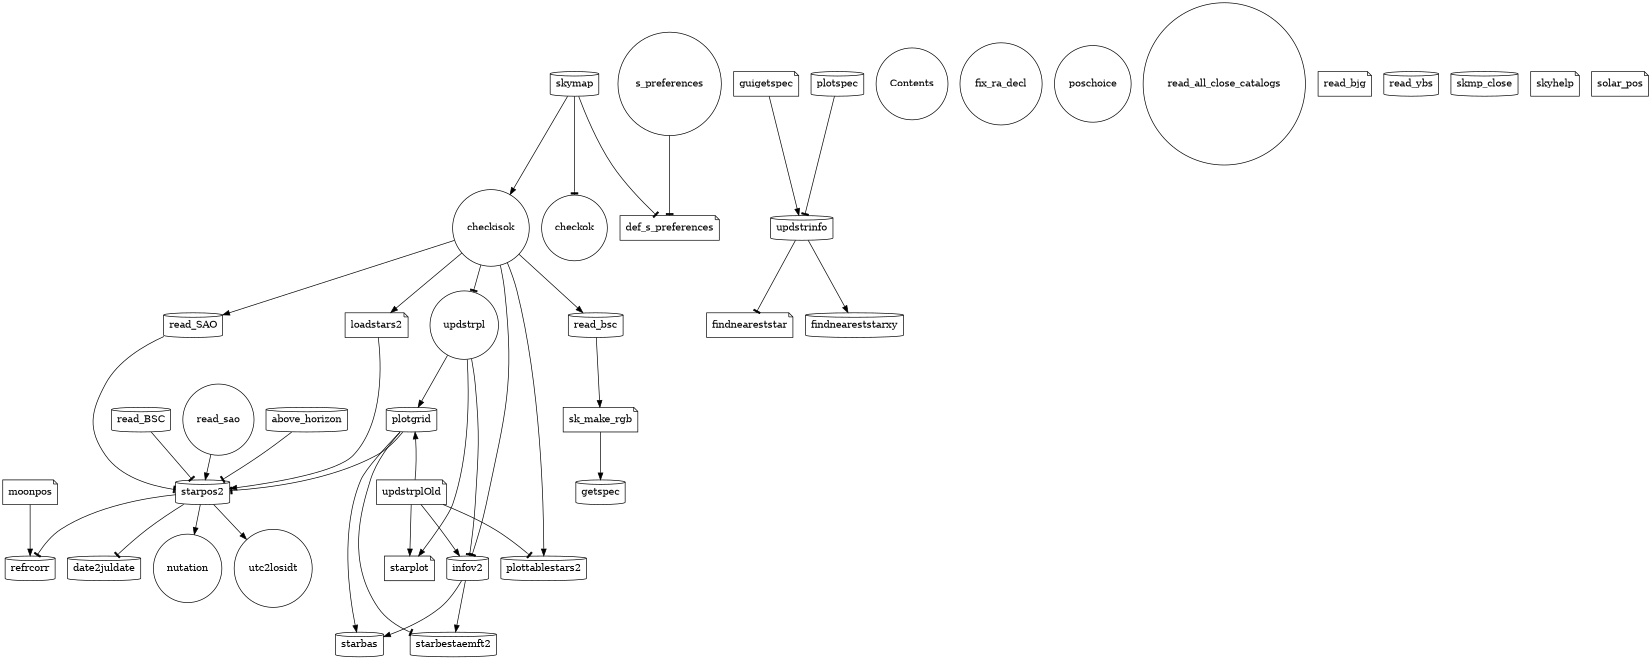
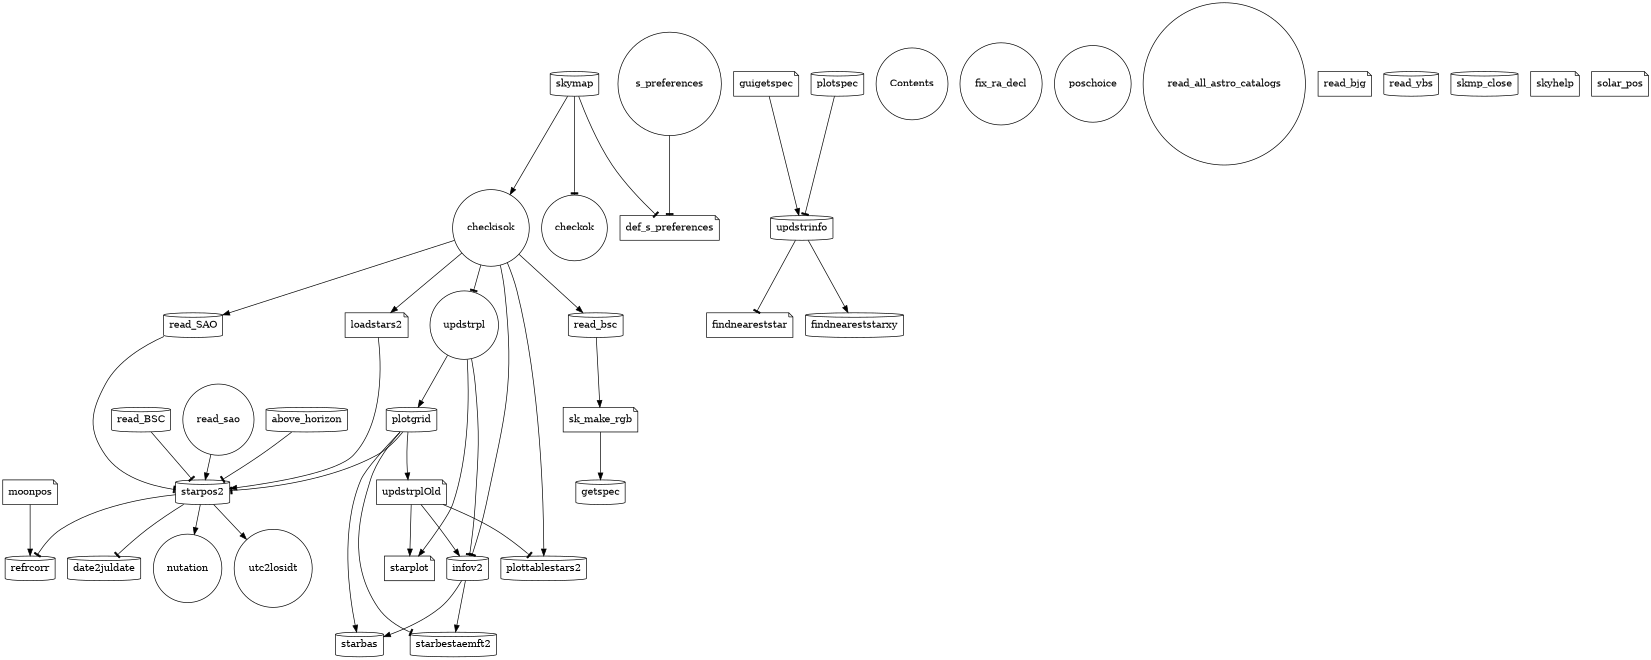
(1224, 84) -> (1224, 84)
(416, 459) -> (407, 452)
